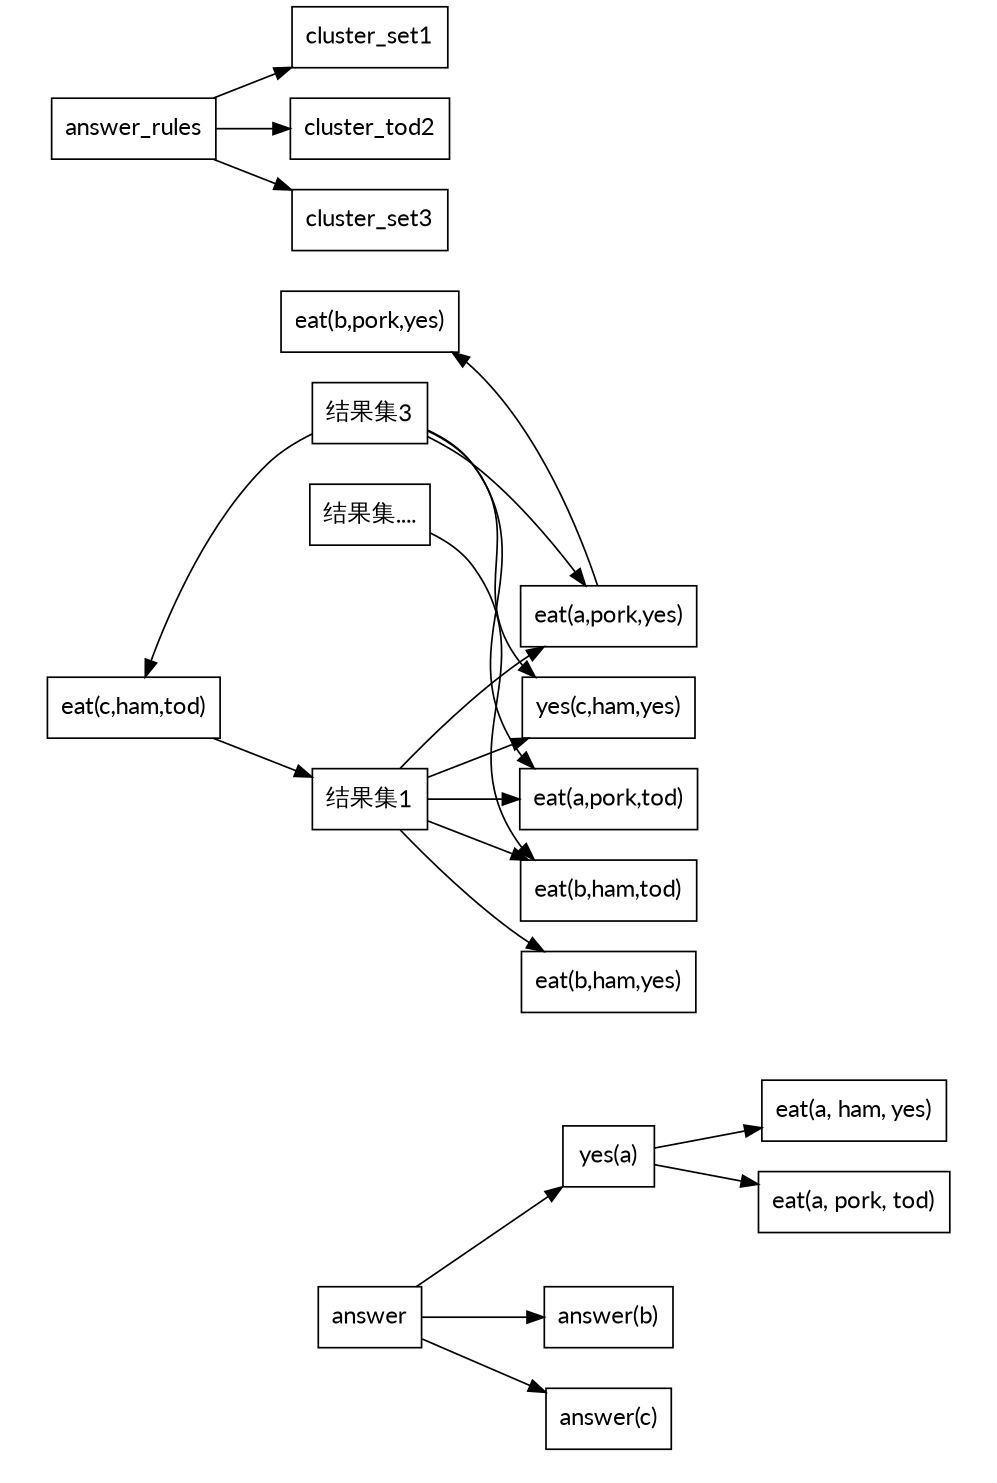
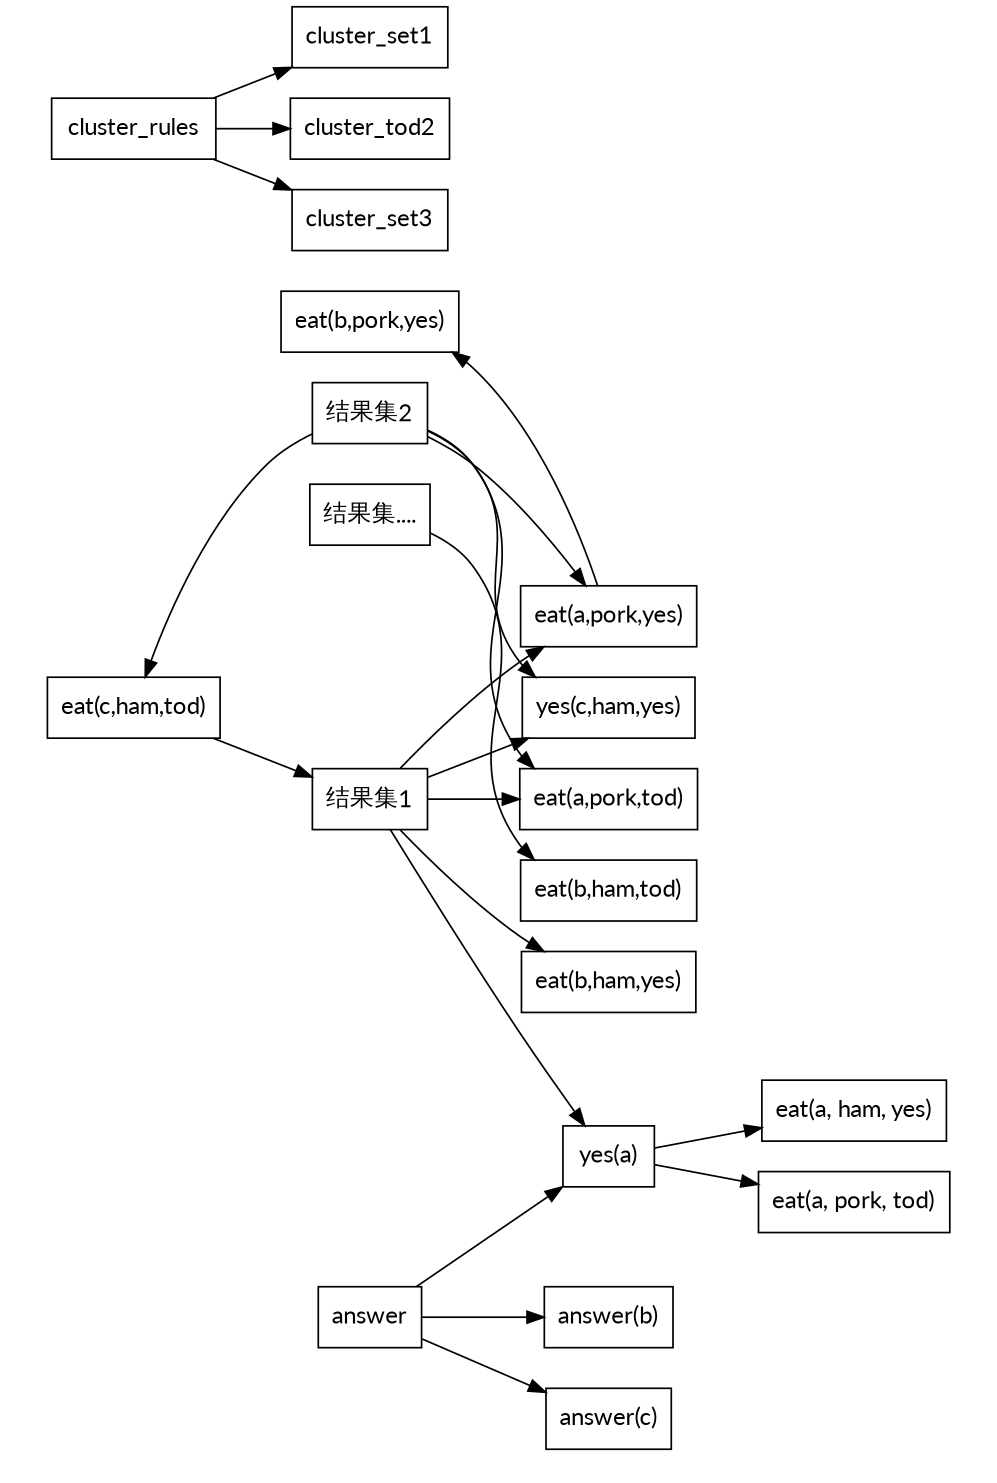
(134, 129) -> (134, 129)
(370, 413) -> (370, 413)
(470, 837) -> (480, 972)
